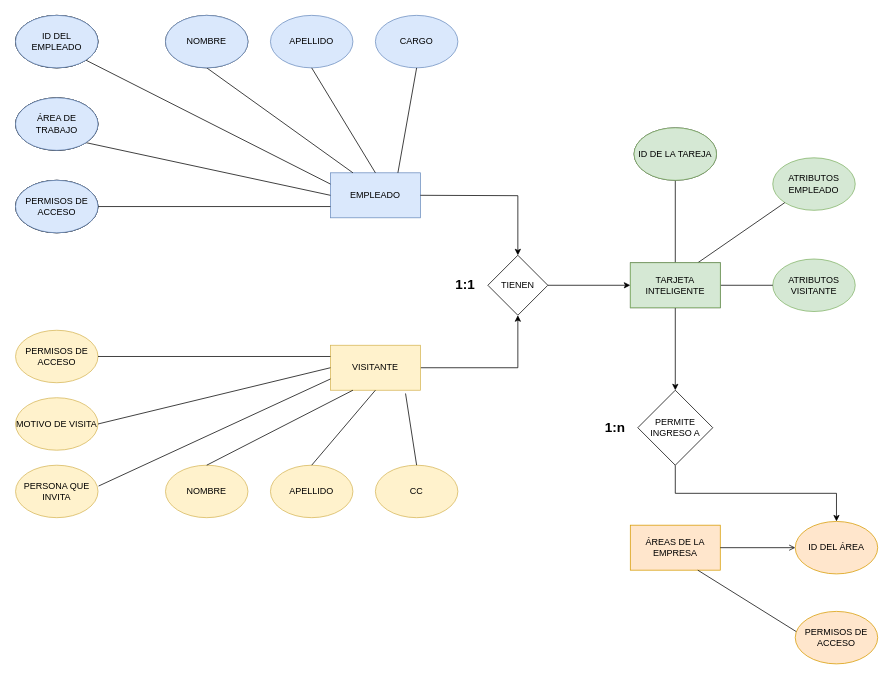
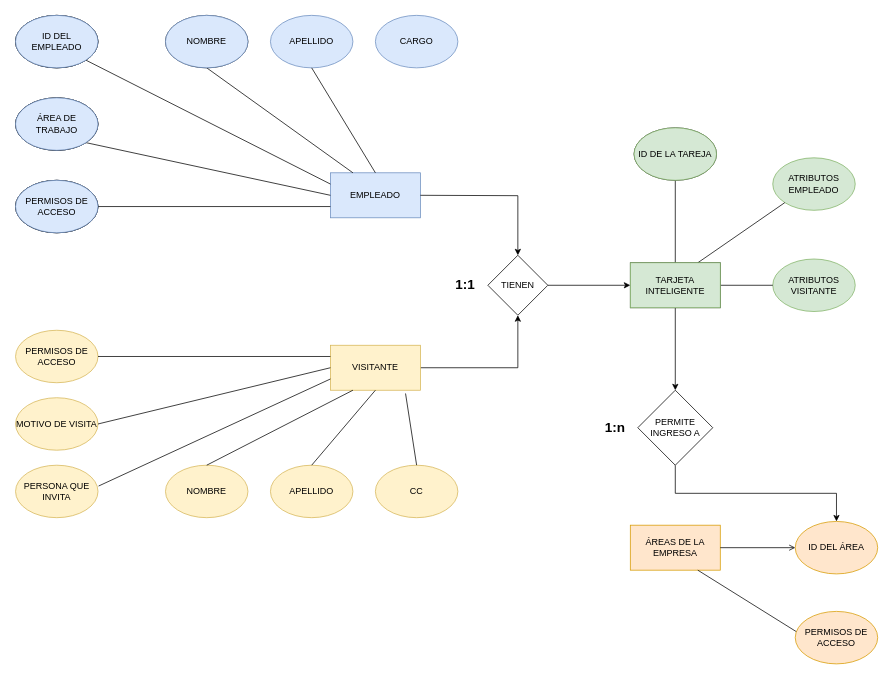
(407, 120) -> none
